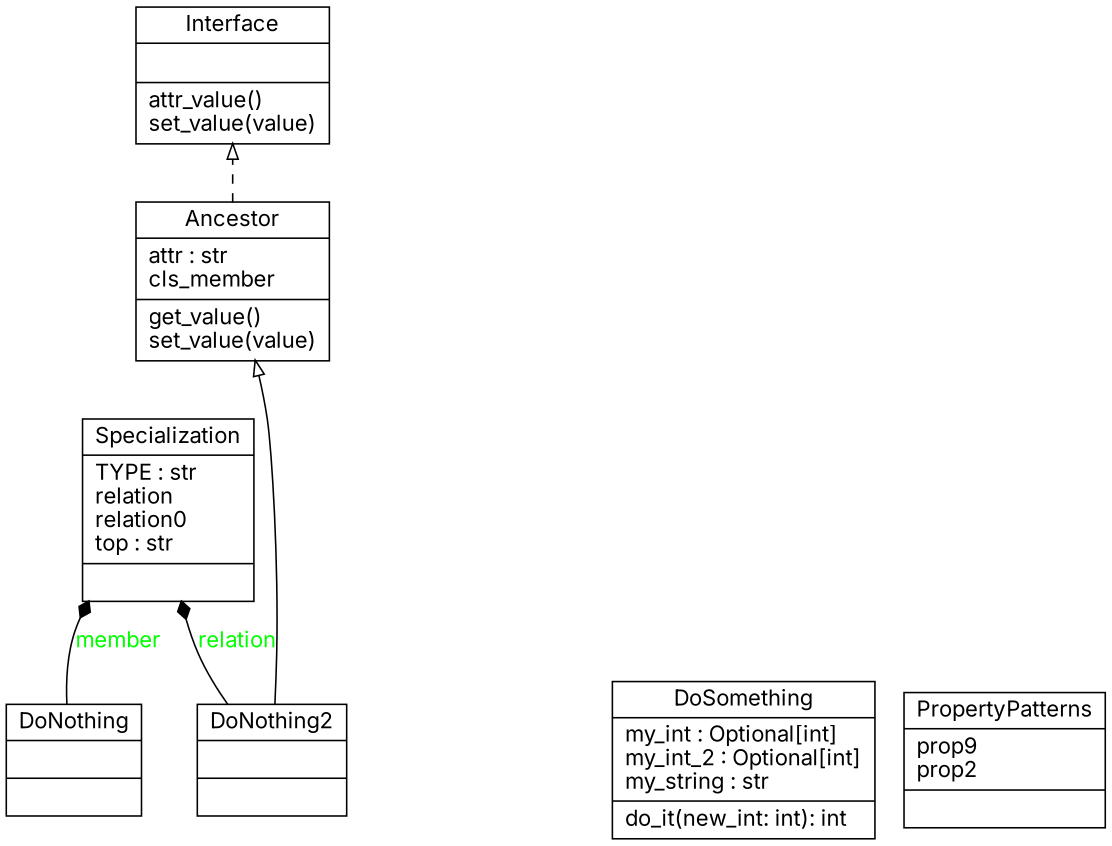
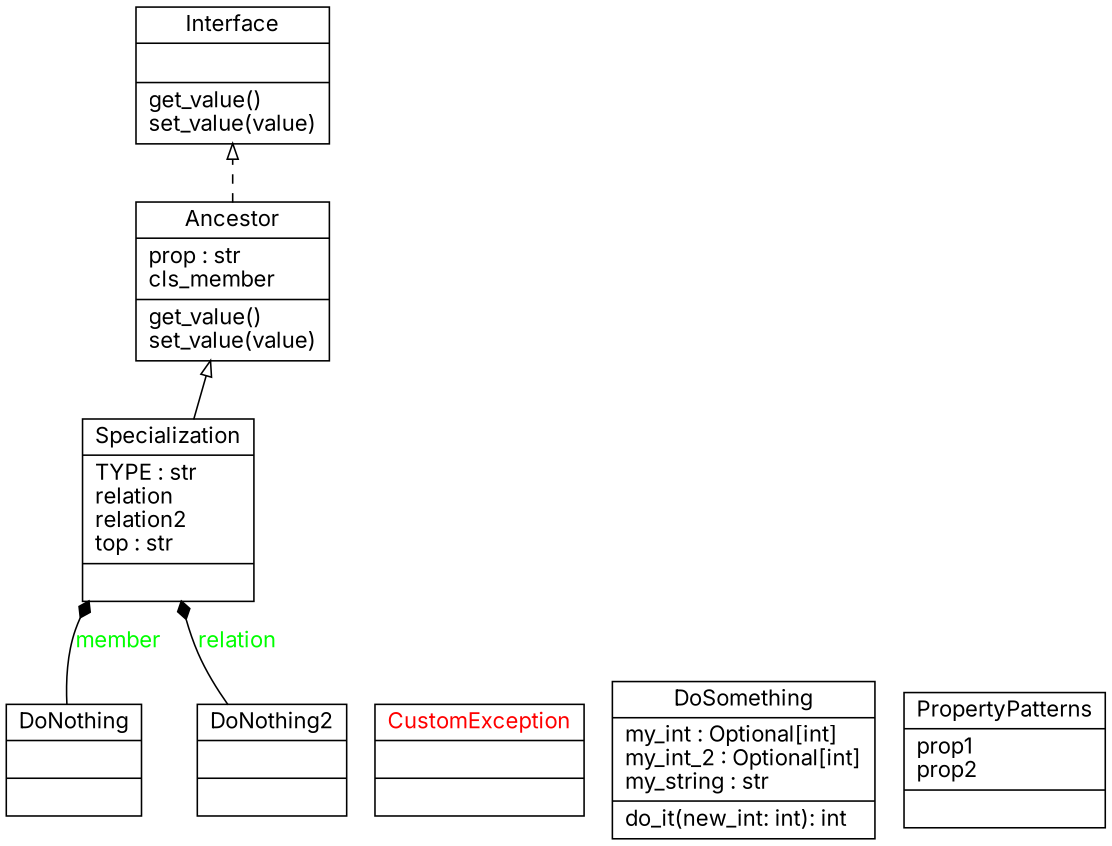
(206, 101) -> (206, 101)
(189, 256) -> (195, 256)
(142, 520) -> (141, 520)
(276, 540) -> (200, 398)
(948, 747) -> (946, 747)
none -> (480, 760)
